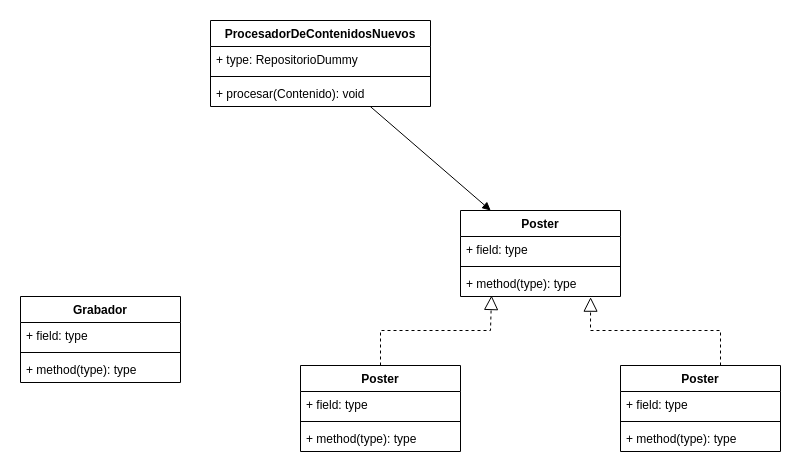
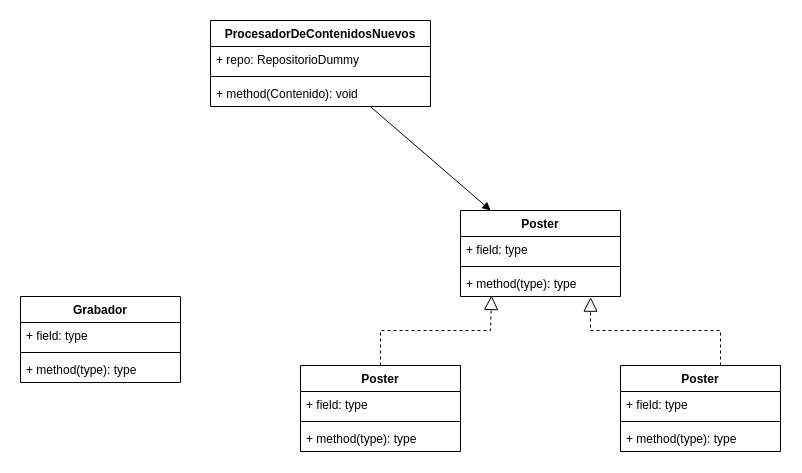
(289, 60) -> (289, 60)
(299, 94) -> (292, 94)
